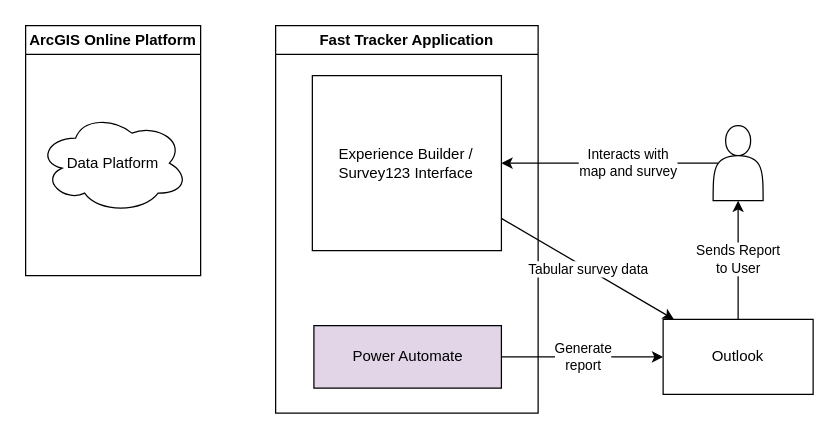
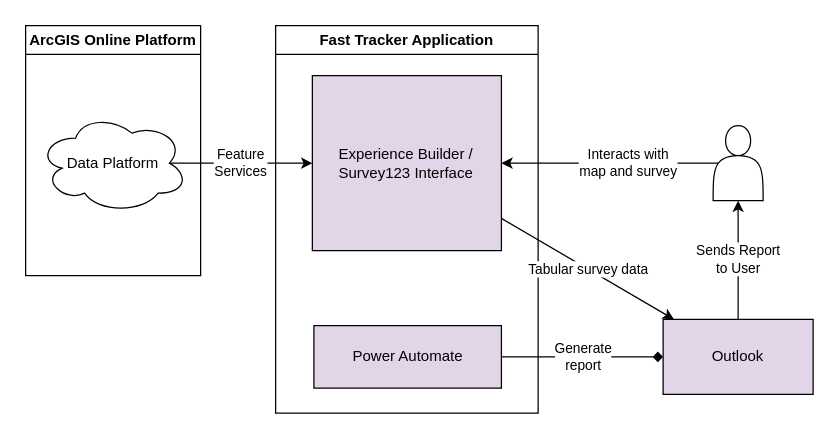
none -> (192, 163)
(407, 163) -> (407, 163)
(653, 357) -> (652, 357)
(738, 357) -> (738, 357)
